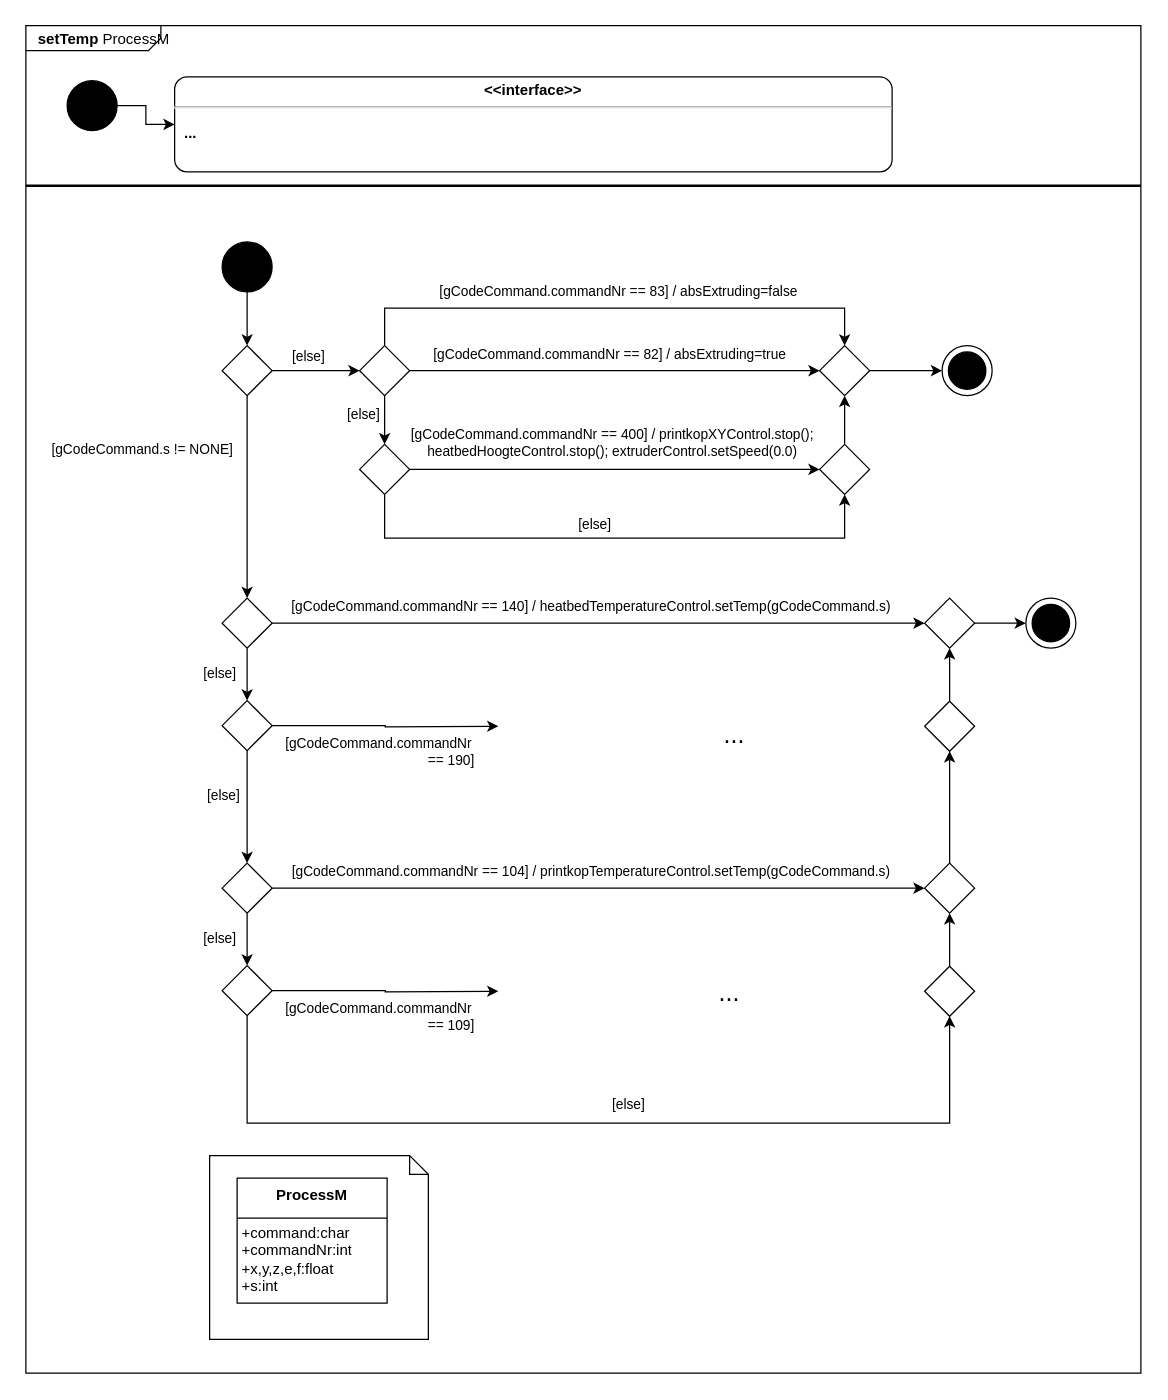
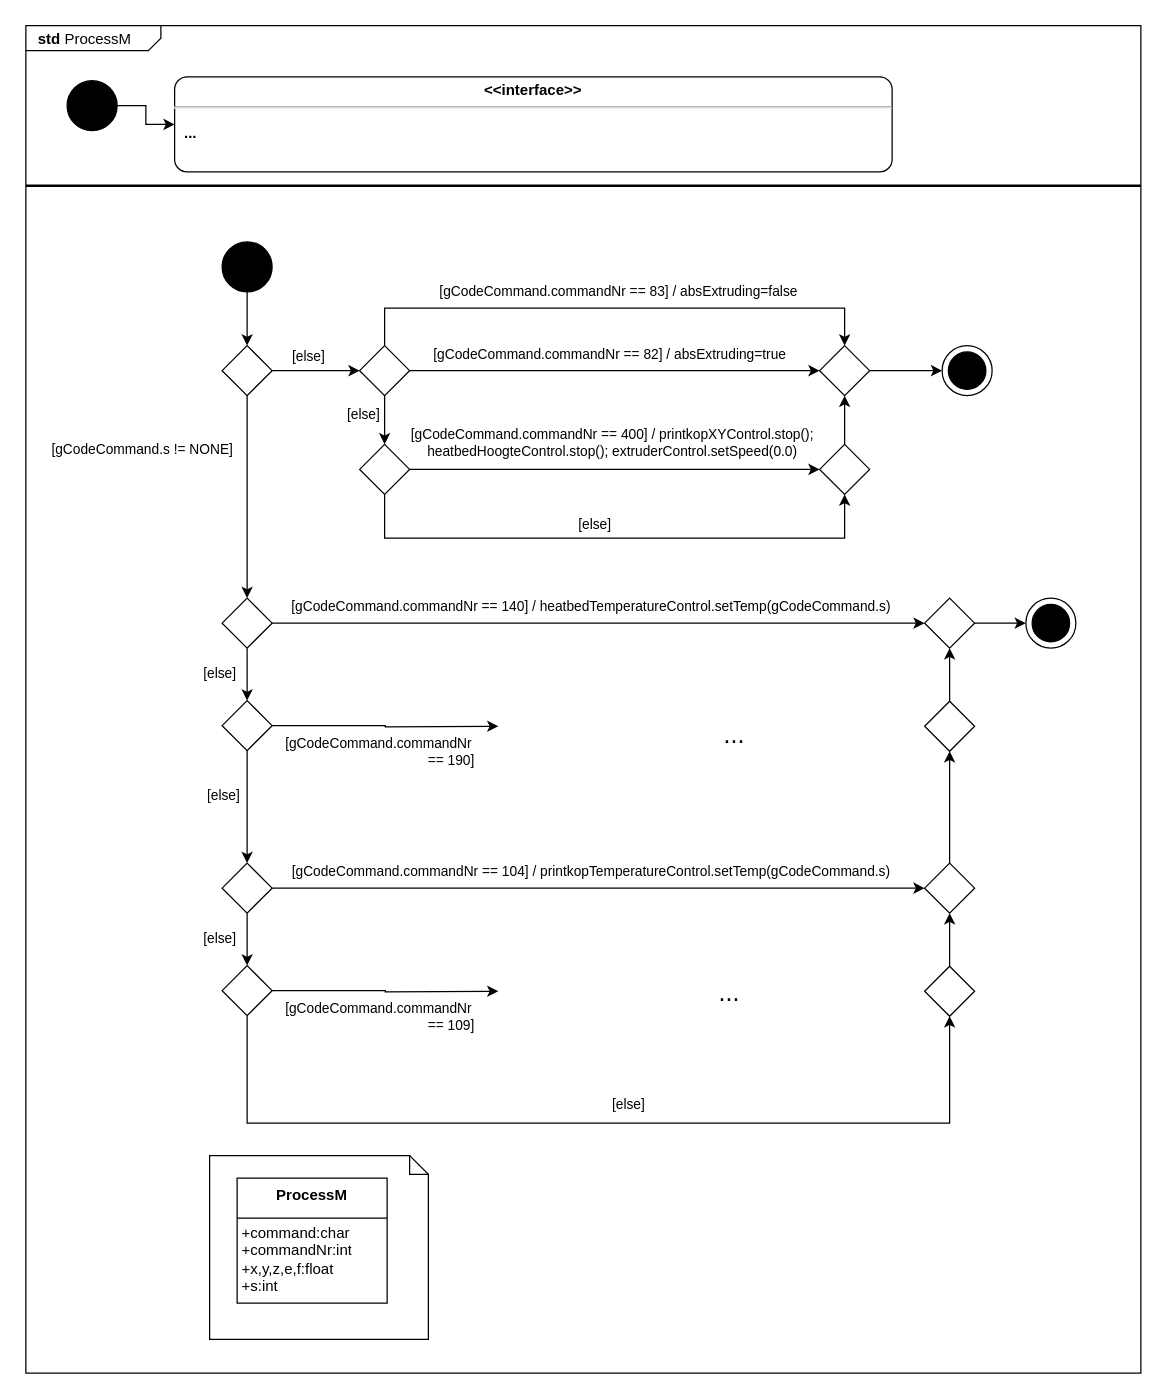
(91, 26) -> (74, 26)
